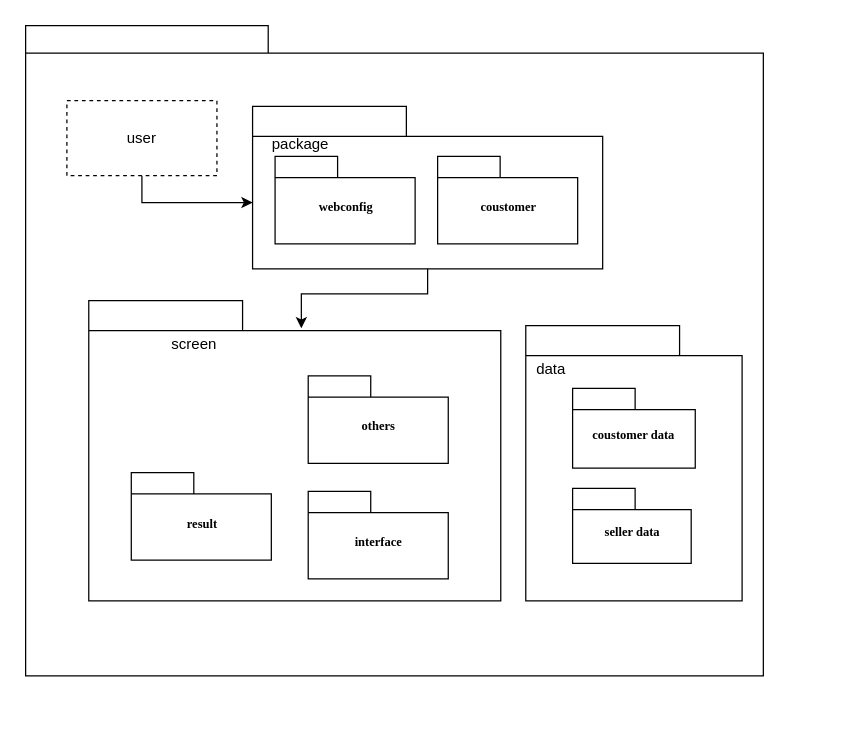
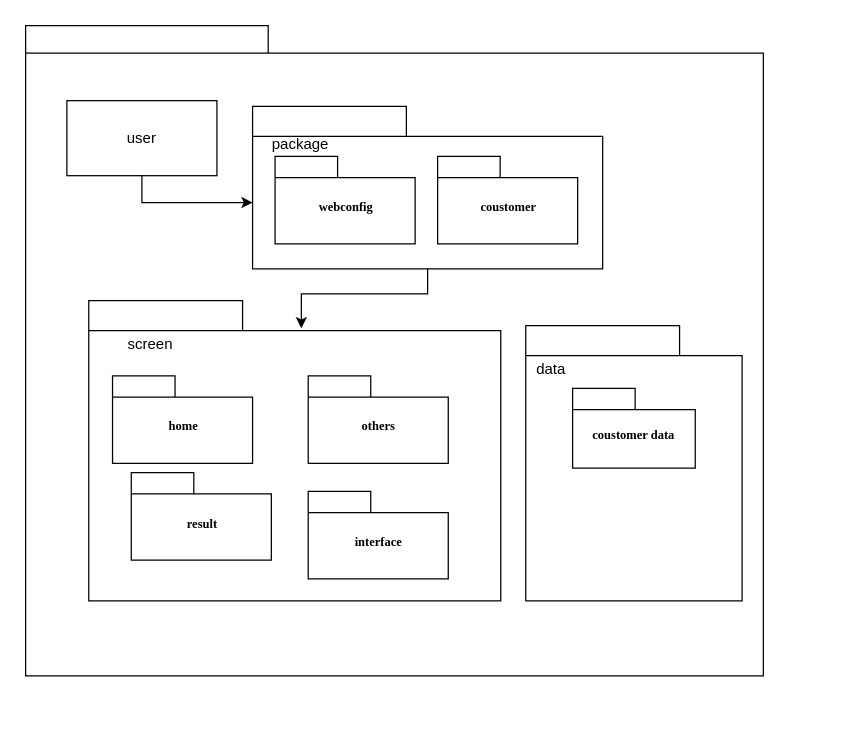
(142, 138) -> (142, 138)
(194, 344) -> (150, 344)
none -> (183, 419)
(632, 526) -> none
